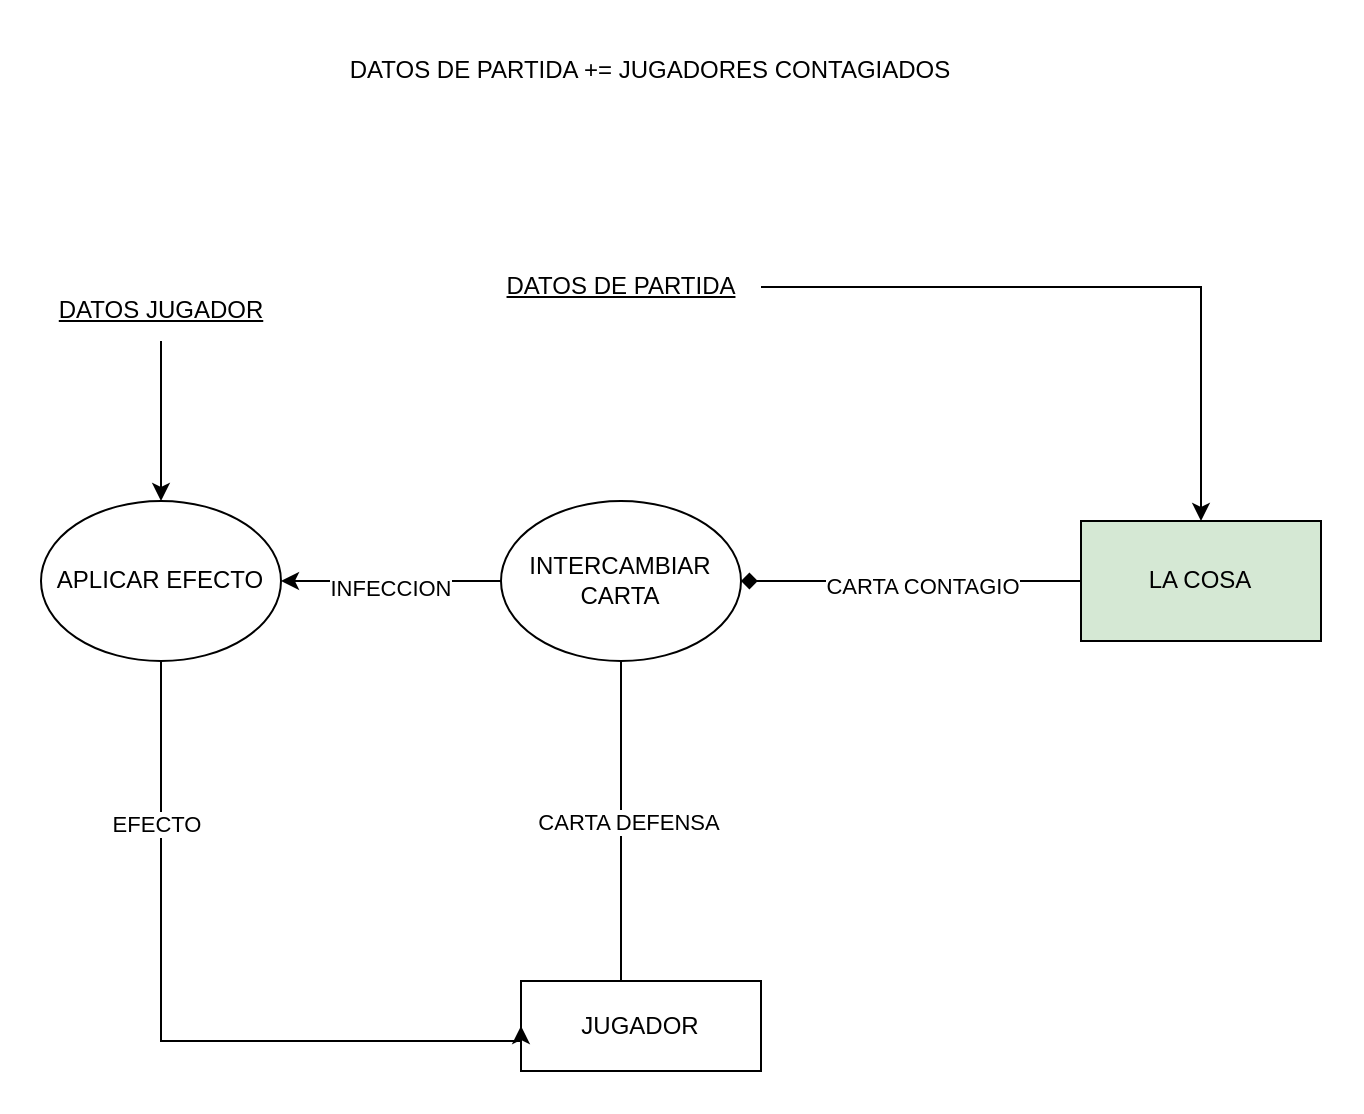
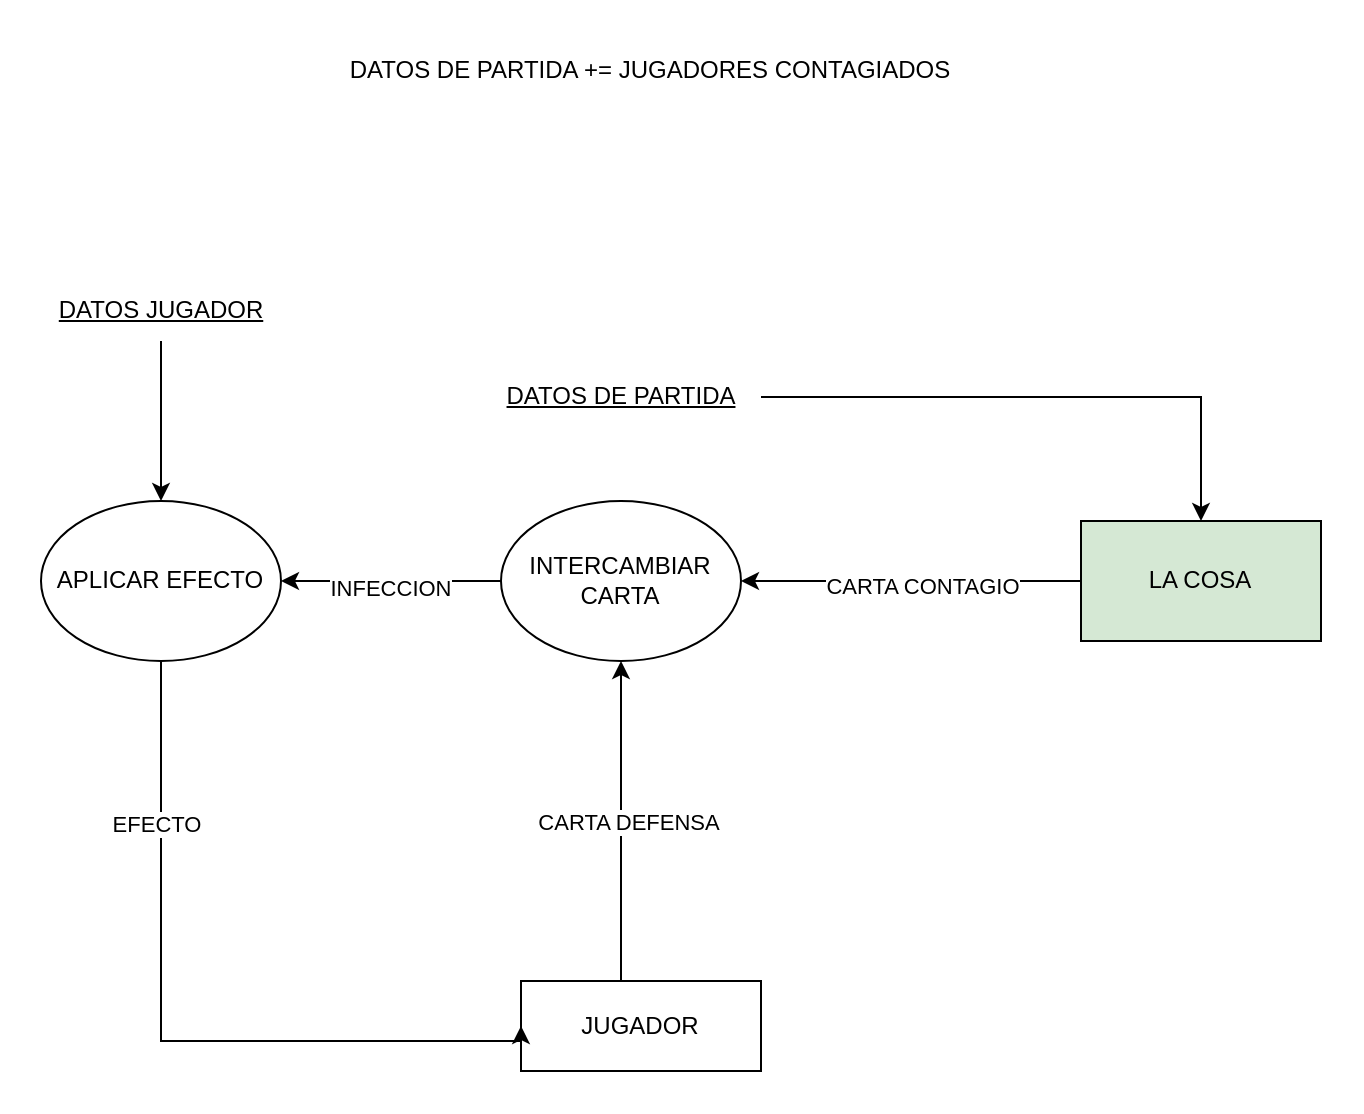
(621, 287) -> (621, 397)
(757, 581) -> (756, 581)
(621, 670) -> (621, 676)
